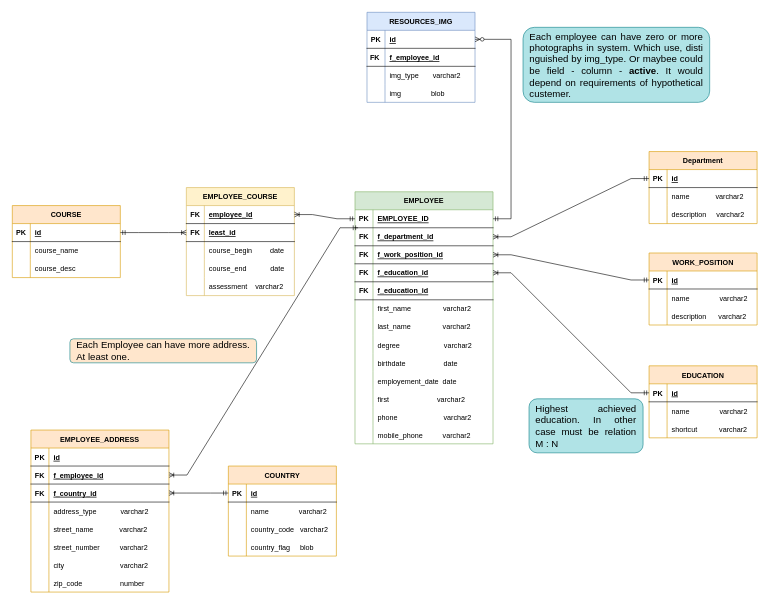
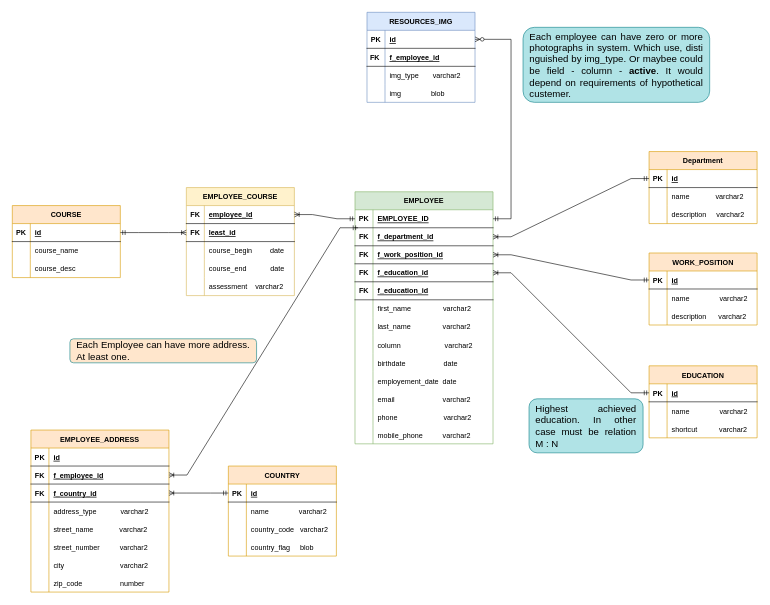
(440, 345) -> (439, 345)
(451, 399) -> (450, 399)
